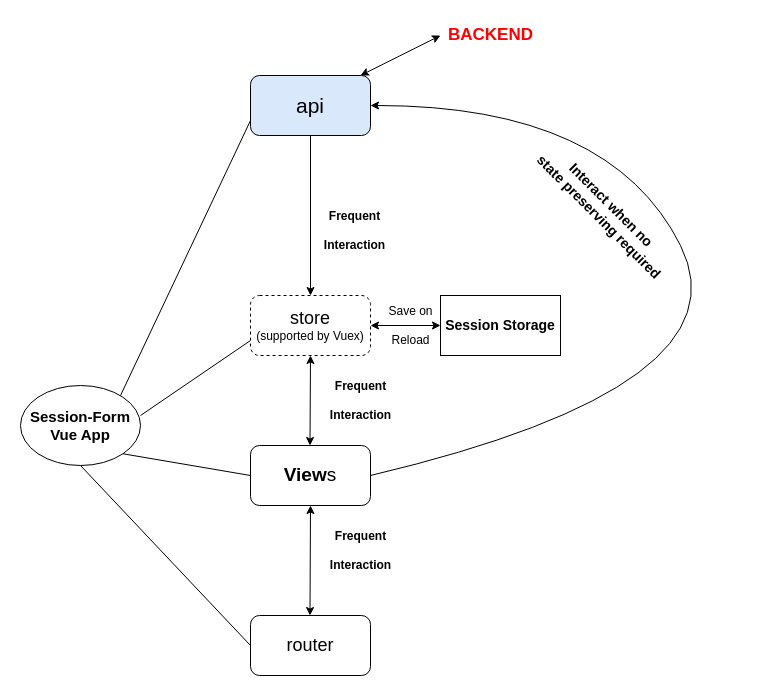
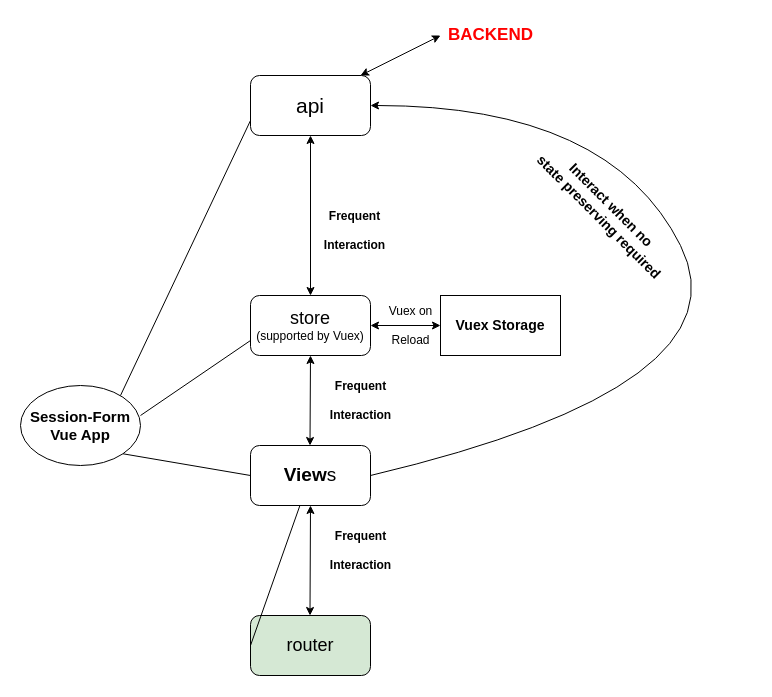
(311, 106) -> (311, 106)
(311, 140) -> (311, 143)
(311, 326) -> (311, 326)
(411, 326) -> (411, 326)
(501, 326) -> (501, 326)
(166, 556) -> (275, 576)
(311, 646) -> (311, 646)
